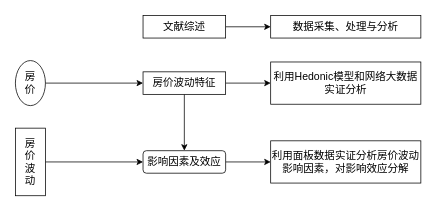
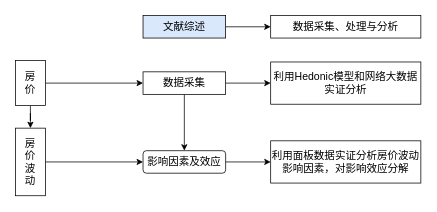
(184, 27) -> (184, 27)
(30, 83) -> (30, 83)
(184, 83) -> (184, 83)
none -> (30, 119)
